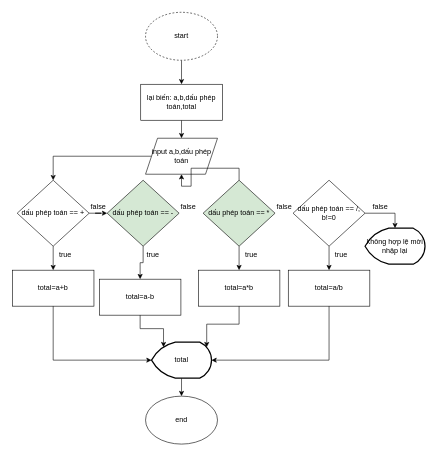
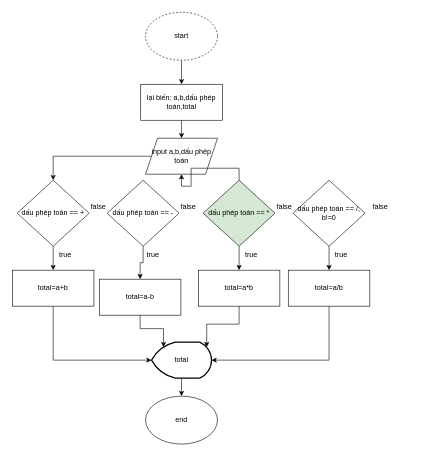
(98, 213) -> none
(143, 213) -> (143, 213)
(395, 215) -> none
(395, 246) -> none
